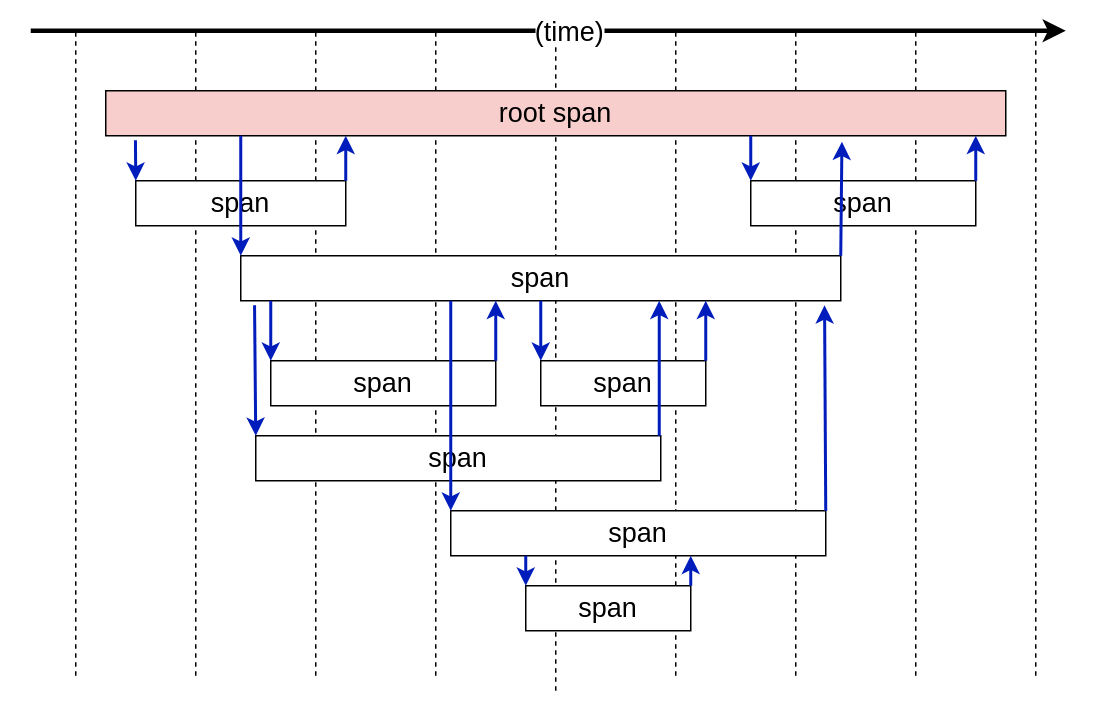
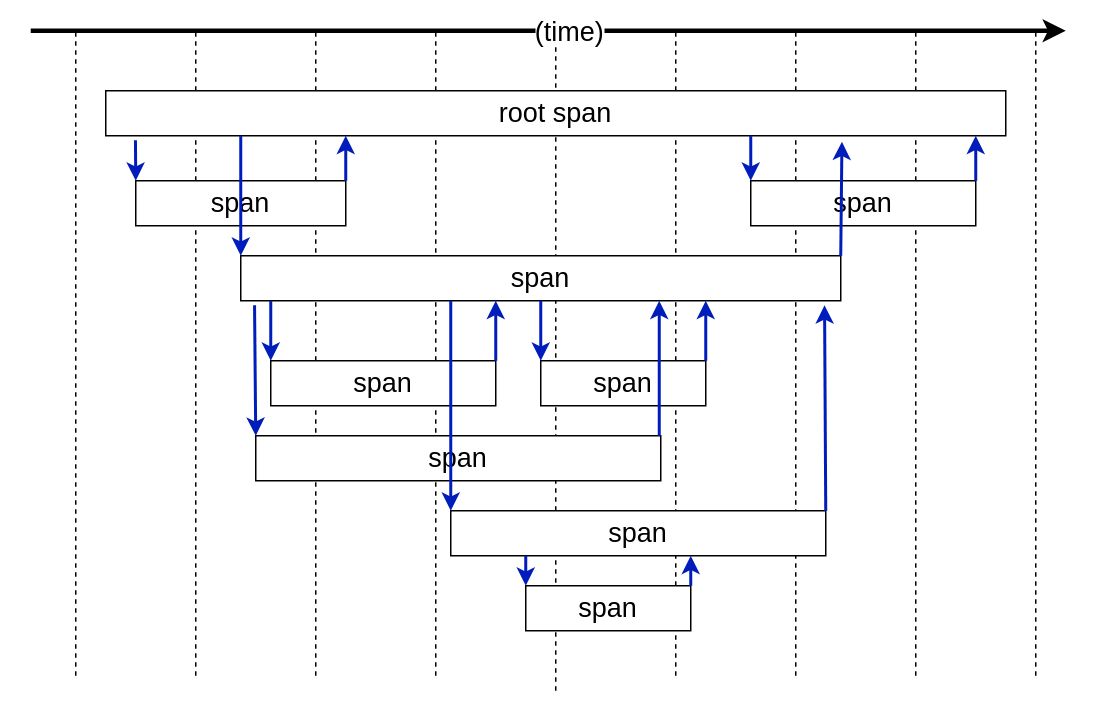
(556, 113) -> (556, 113)
